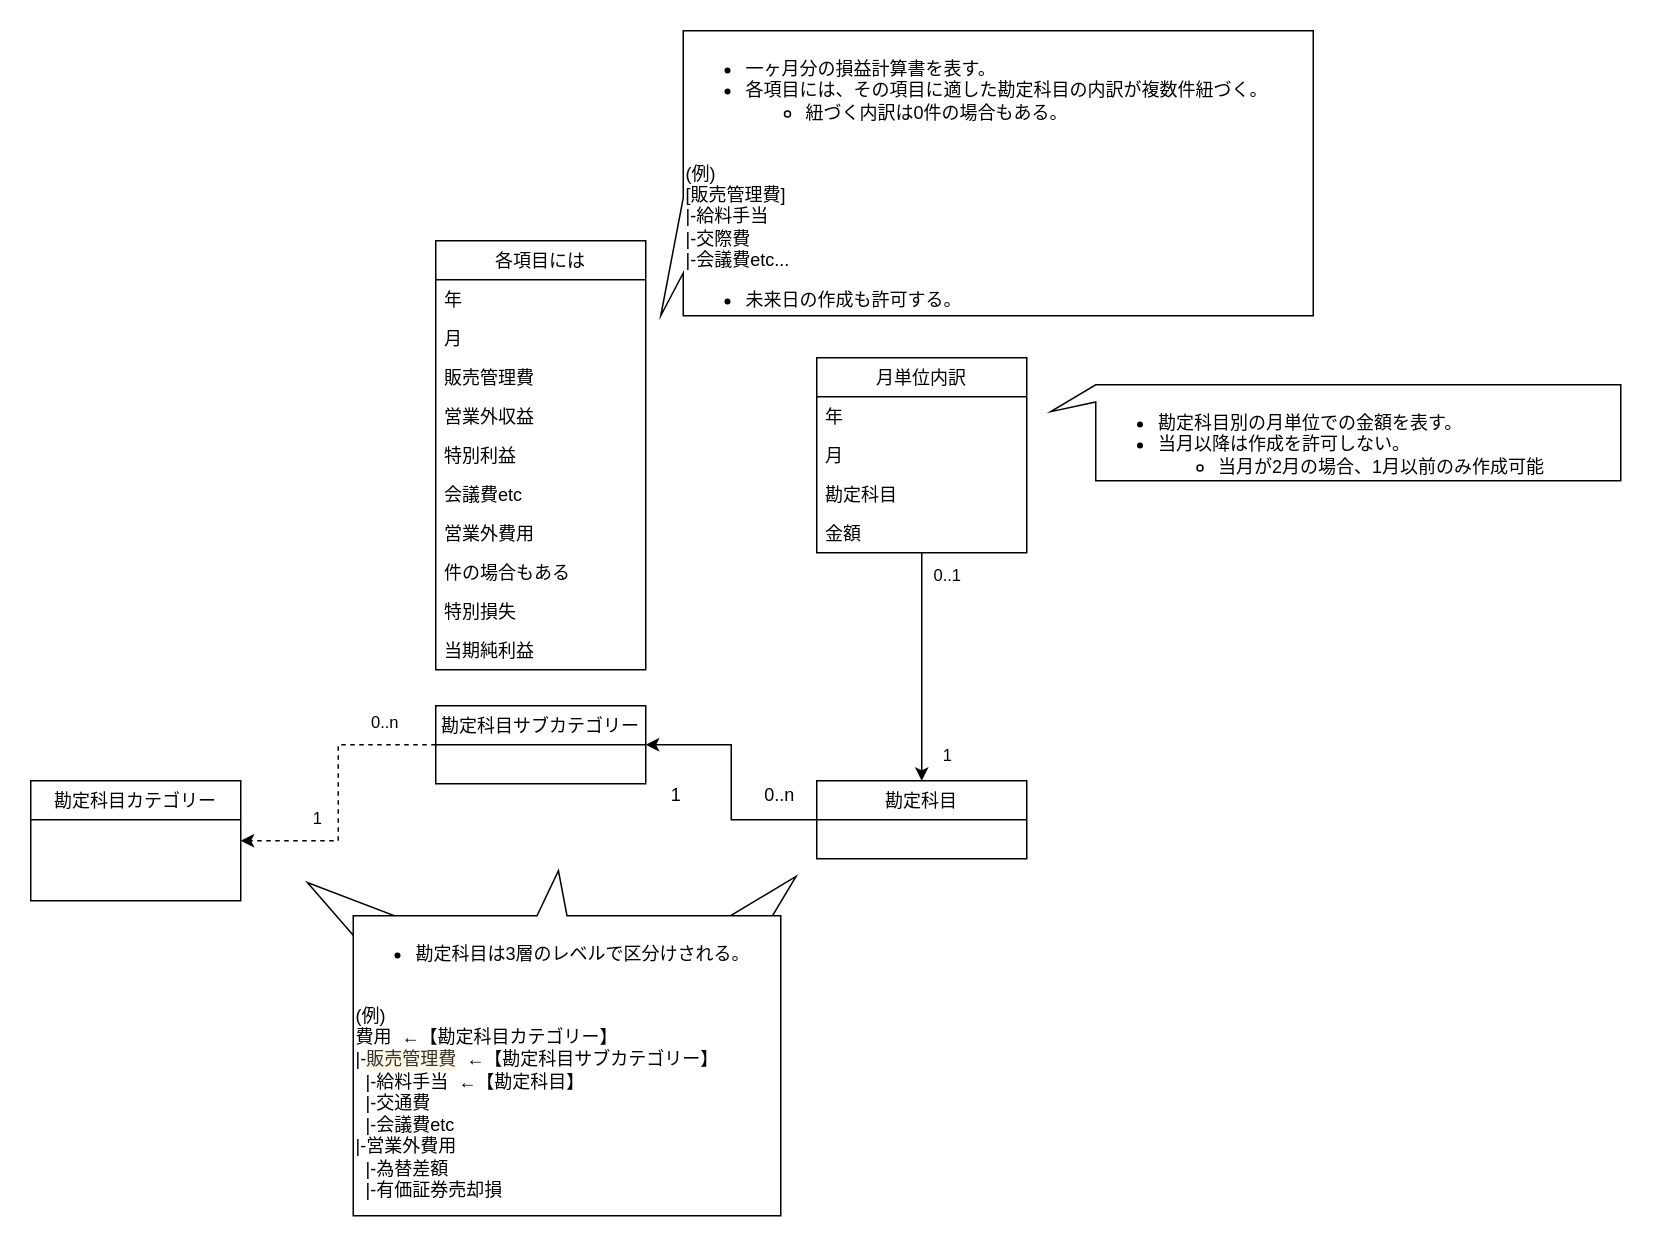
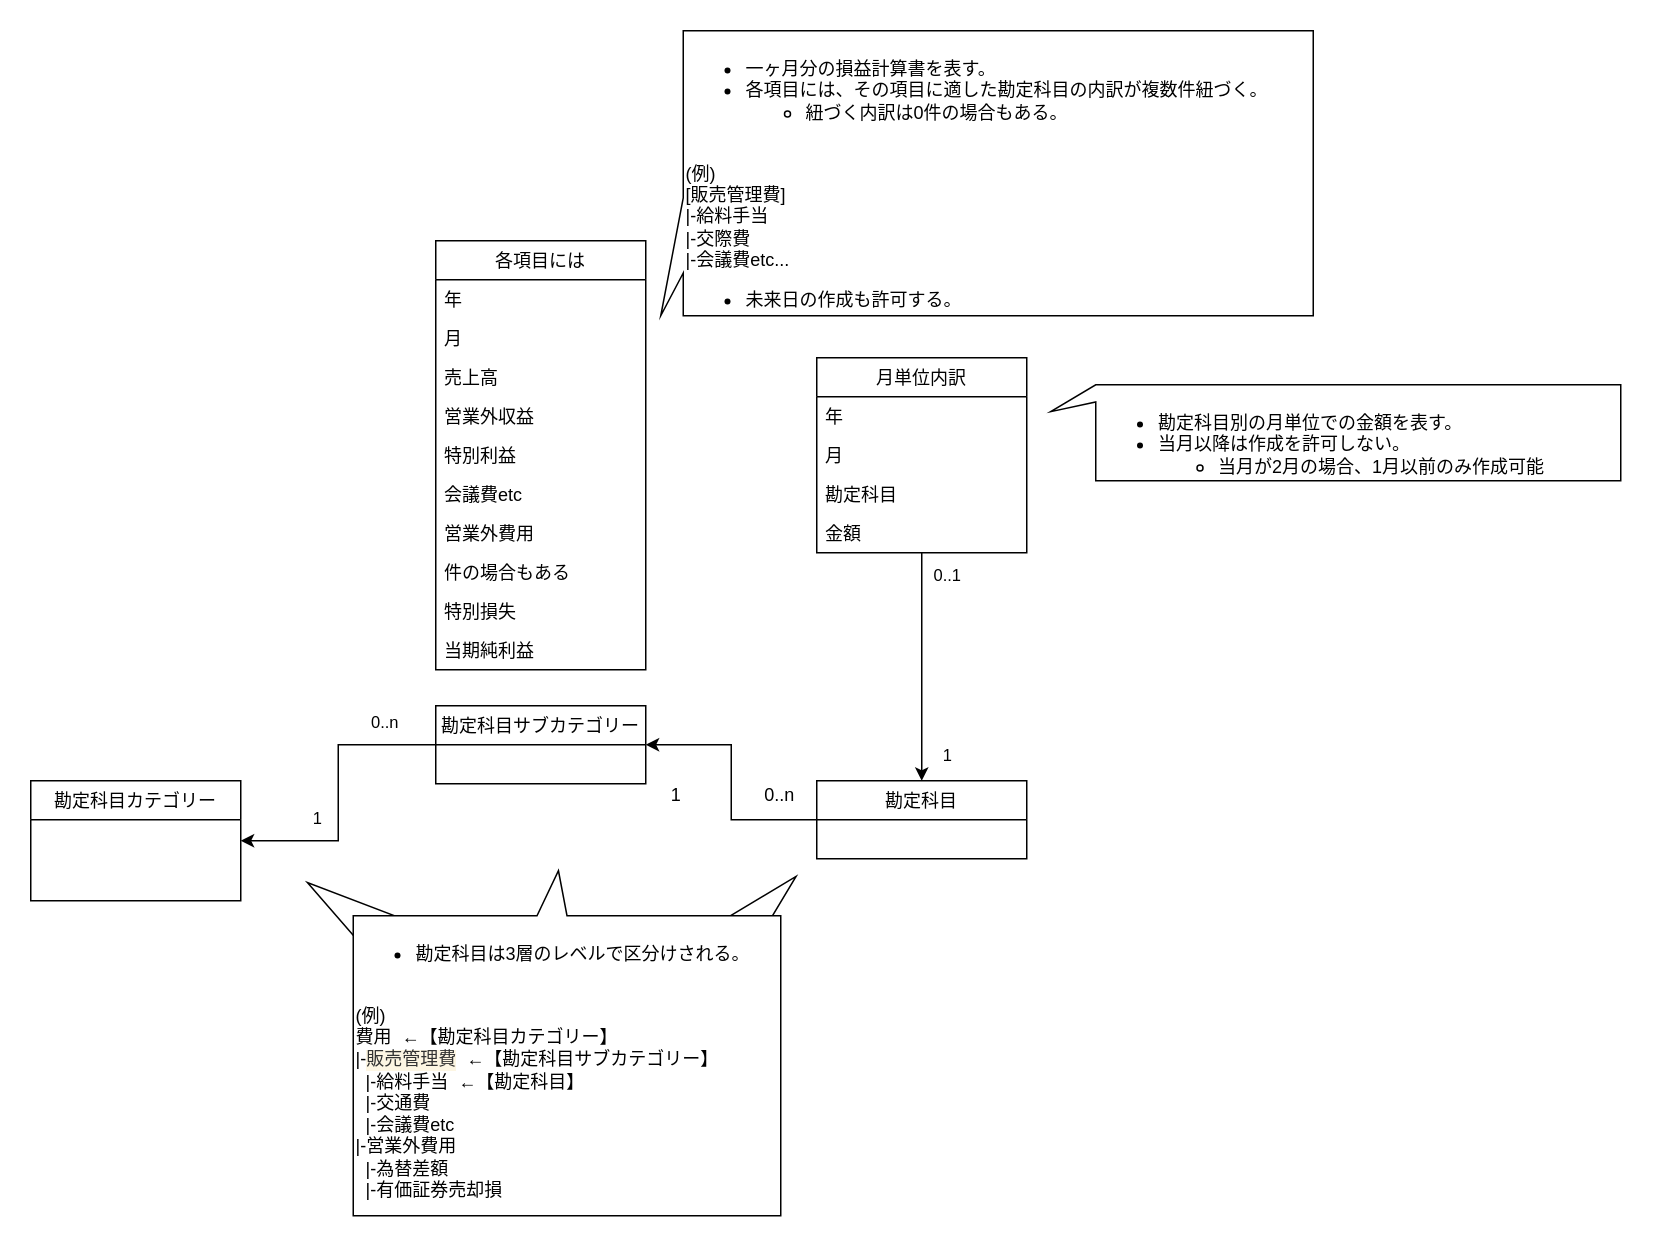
(489, 378) -> (471, 378)
(338, 789) -> (338, 789)
